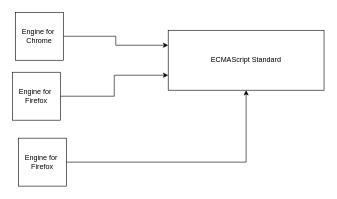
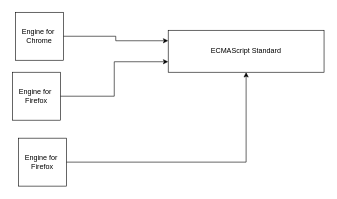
(246, 60) -> (246, 51)
